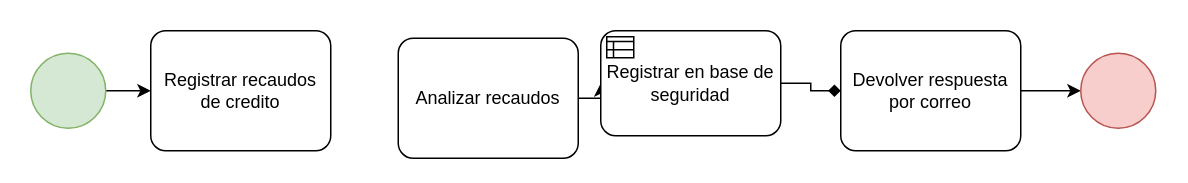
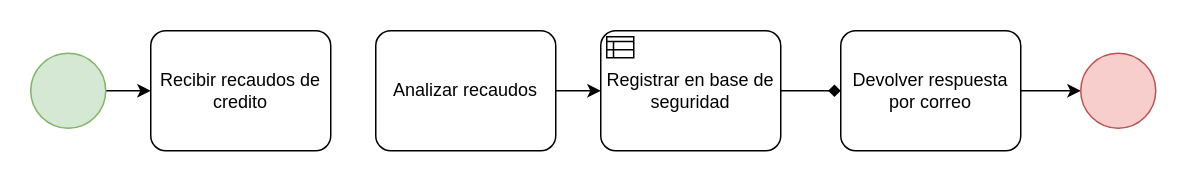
(691, 83) -> (691, 91)
(241, 91) -> (241, 91)
(488, 98) -> (466, 91)
